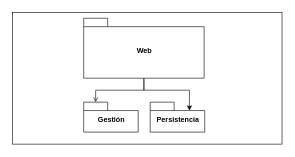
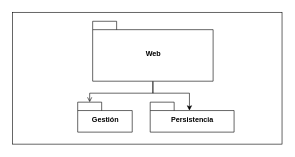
(144, 48) -> (153, 51)
(111, 117) -> (105, 117)
(178, 117) -> (192, 117)
